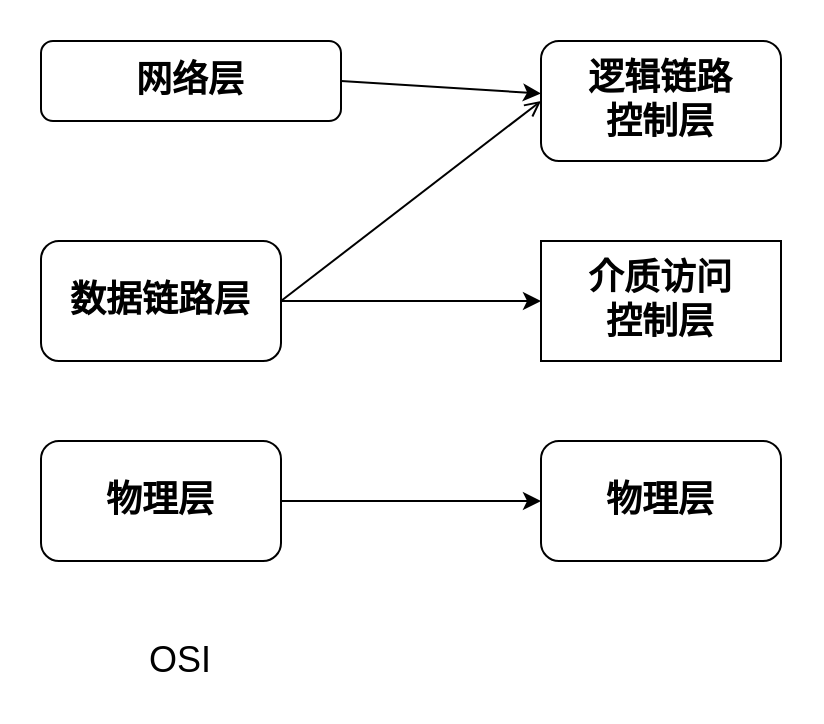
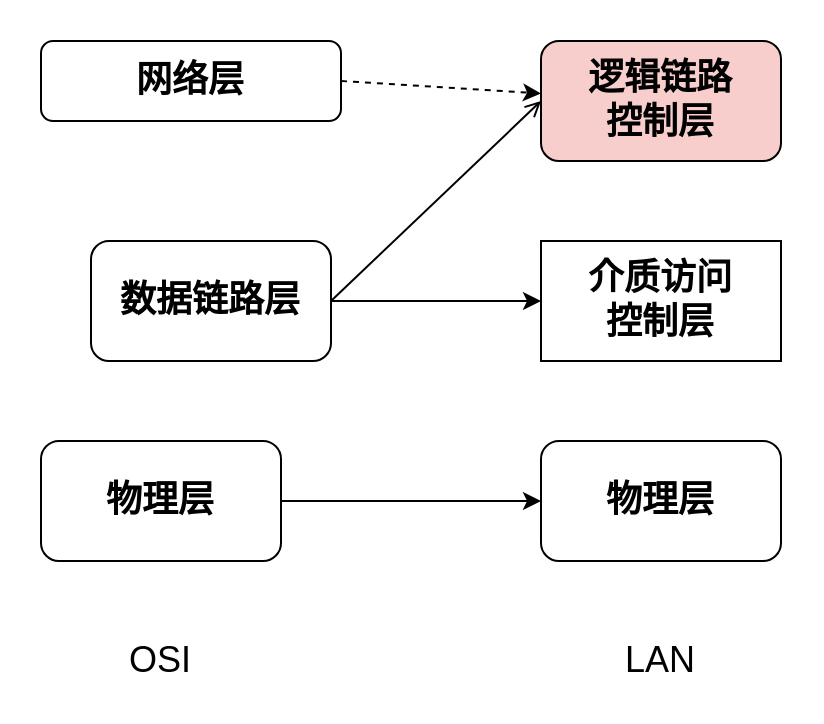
(433, 87) -> (433, 87)
(661, 101) -> (661, 101)
(161, 301) -> (211, 301)
(181, 661) -> (161, 661)
none -> (661, 661)
